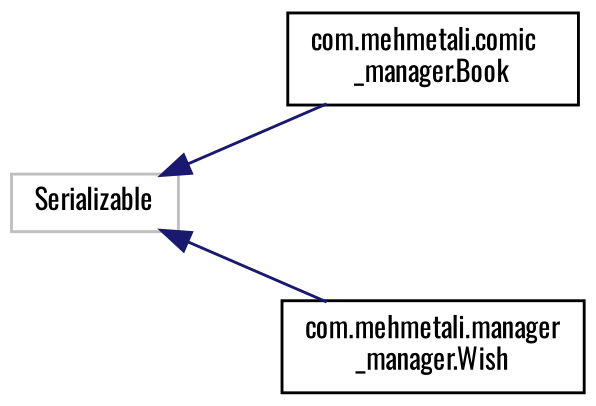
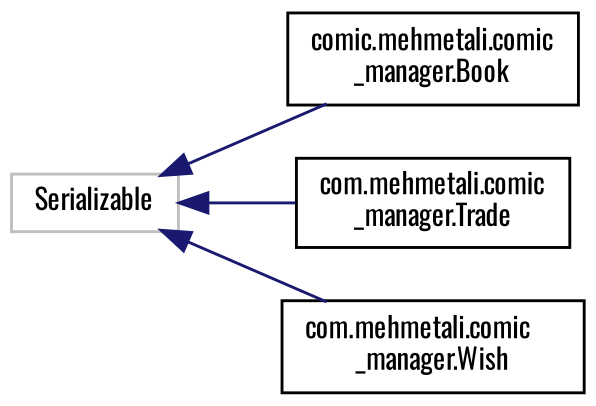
(433, 59) -> (433, 59)
none -> (433, 203)
(433, 347) -> (433, 347)
